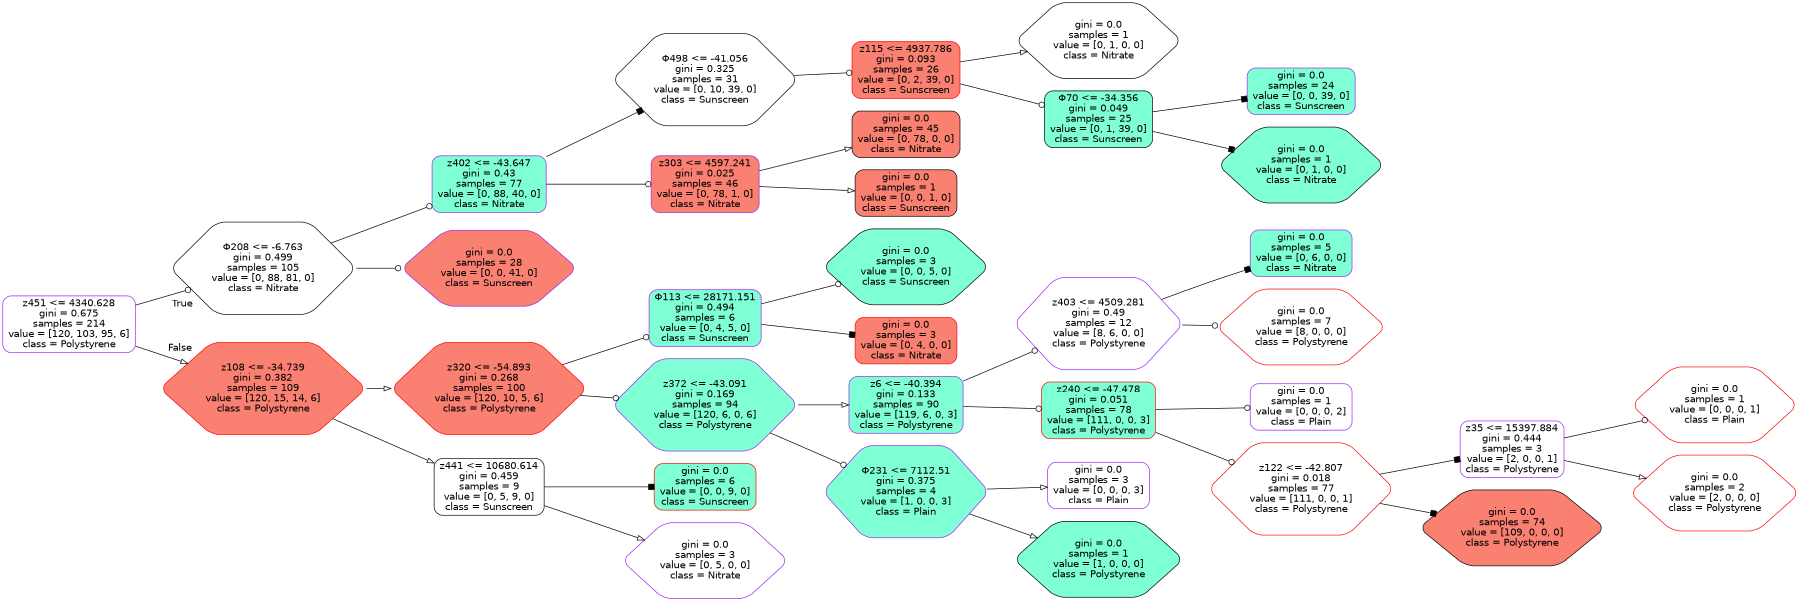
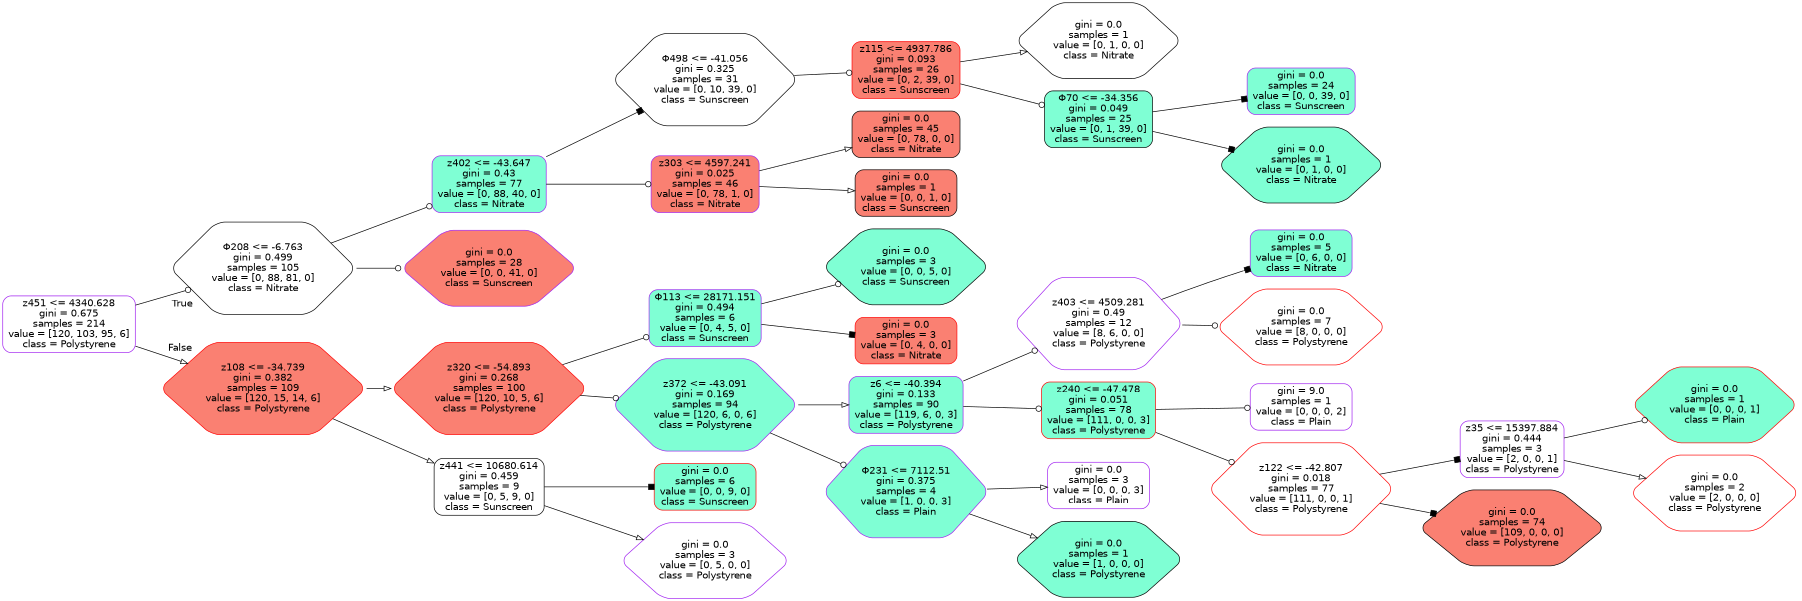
(1715, 405) -> (1715, 405)
(1301, 407) -> (1301, 407)
(705, 561) -> (705, 561)
